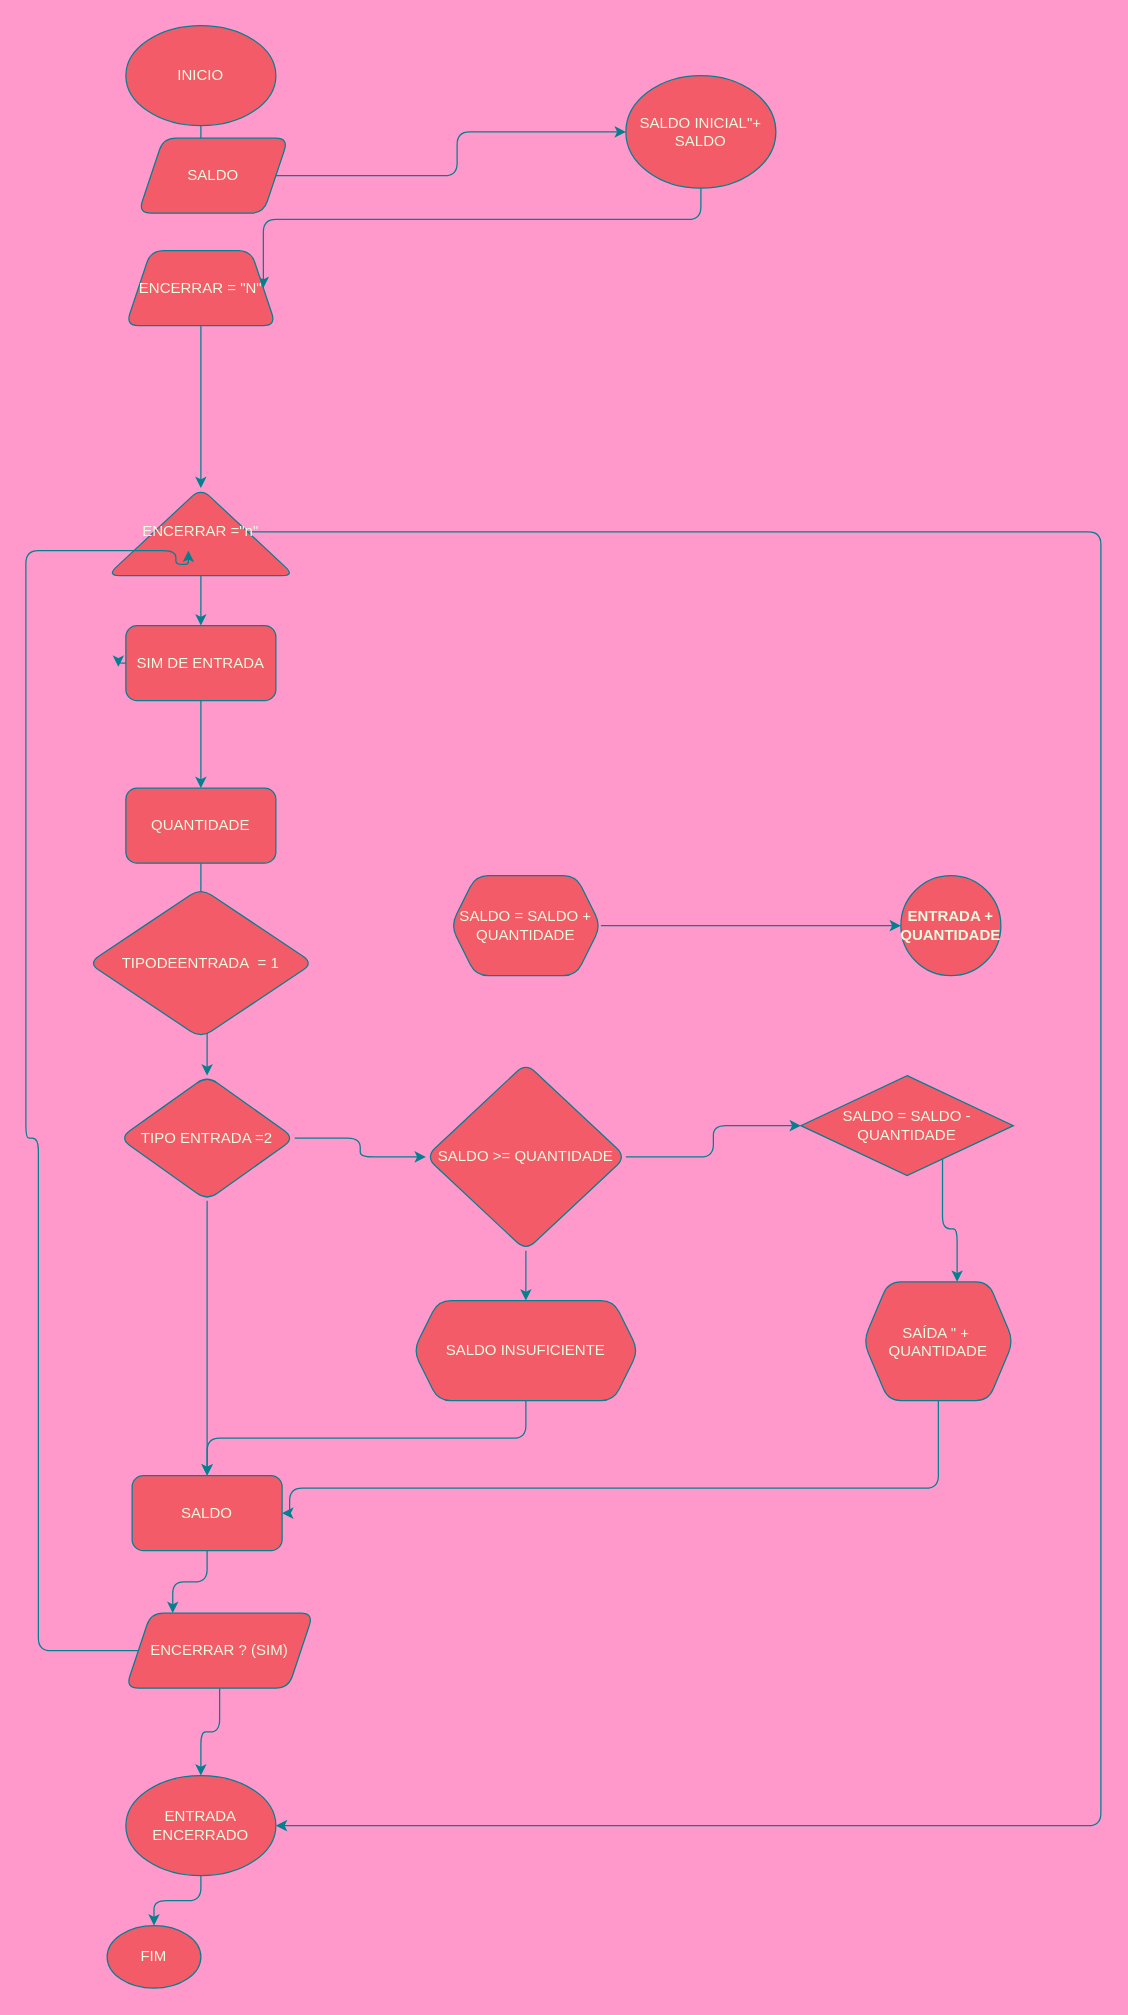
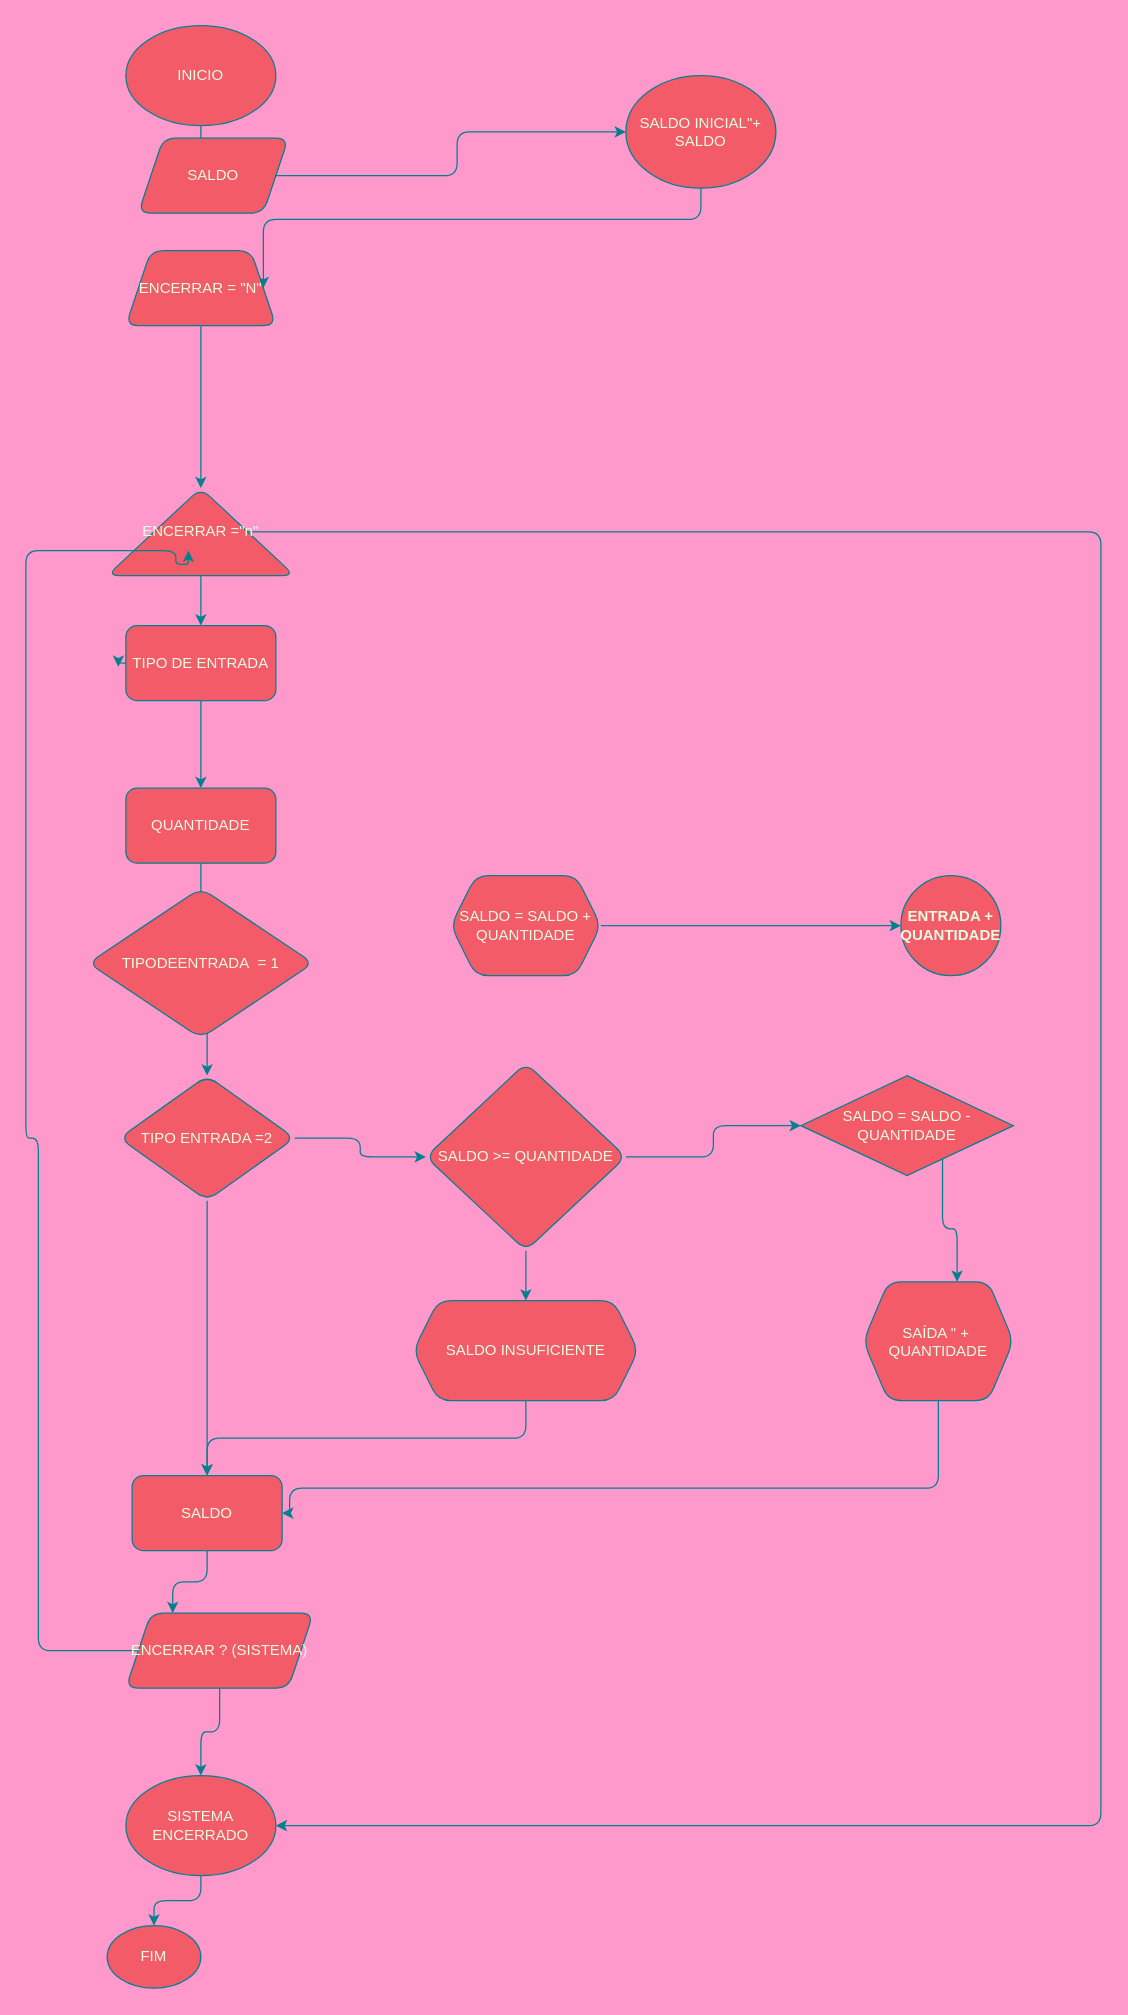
(201, 663) -> (201, 663)
(219, 1651) -> (219, 1651)
(201, 1826) -> (201, 1826)
